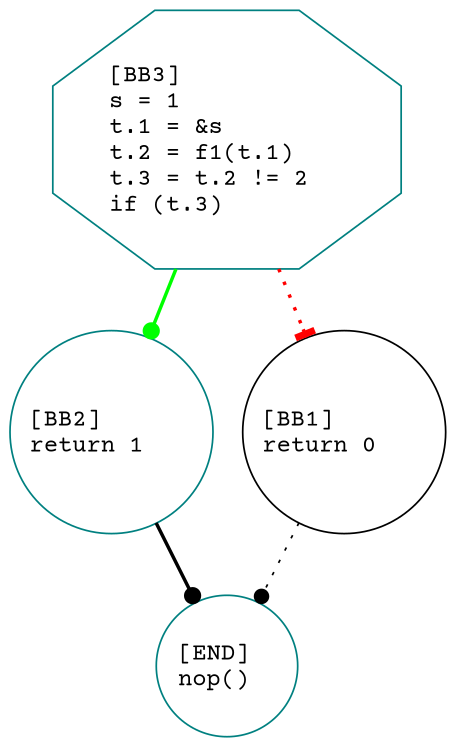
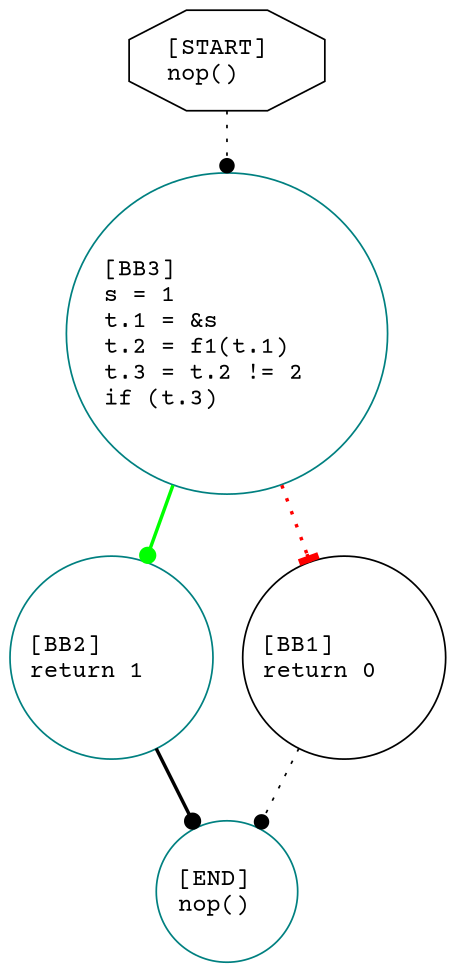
none -> (227, 60)
(227, 140) -> (227, 334)
